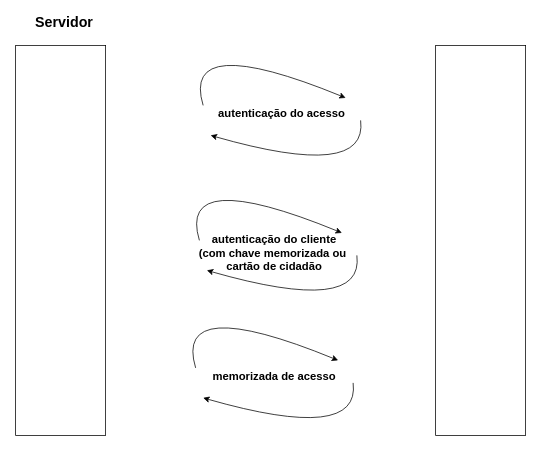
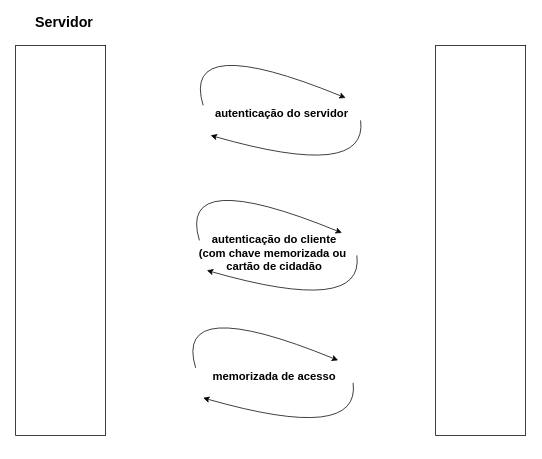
(282, 113) -> (282, 113)
